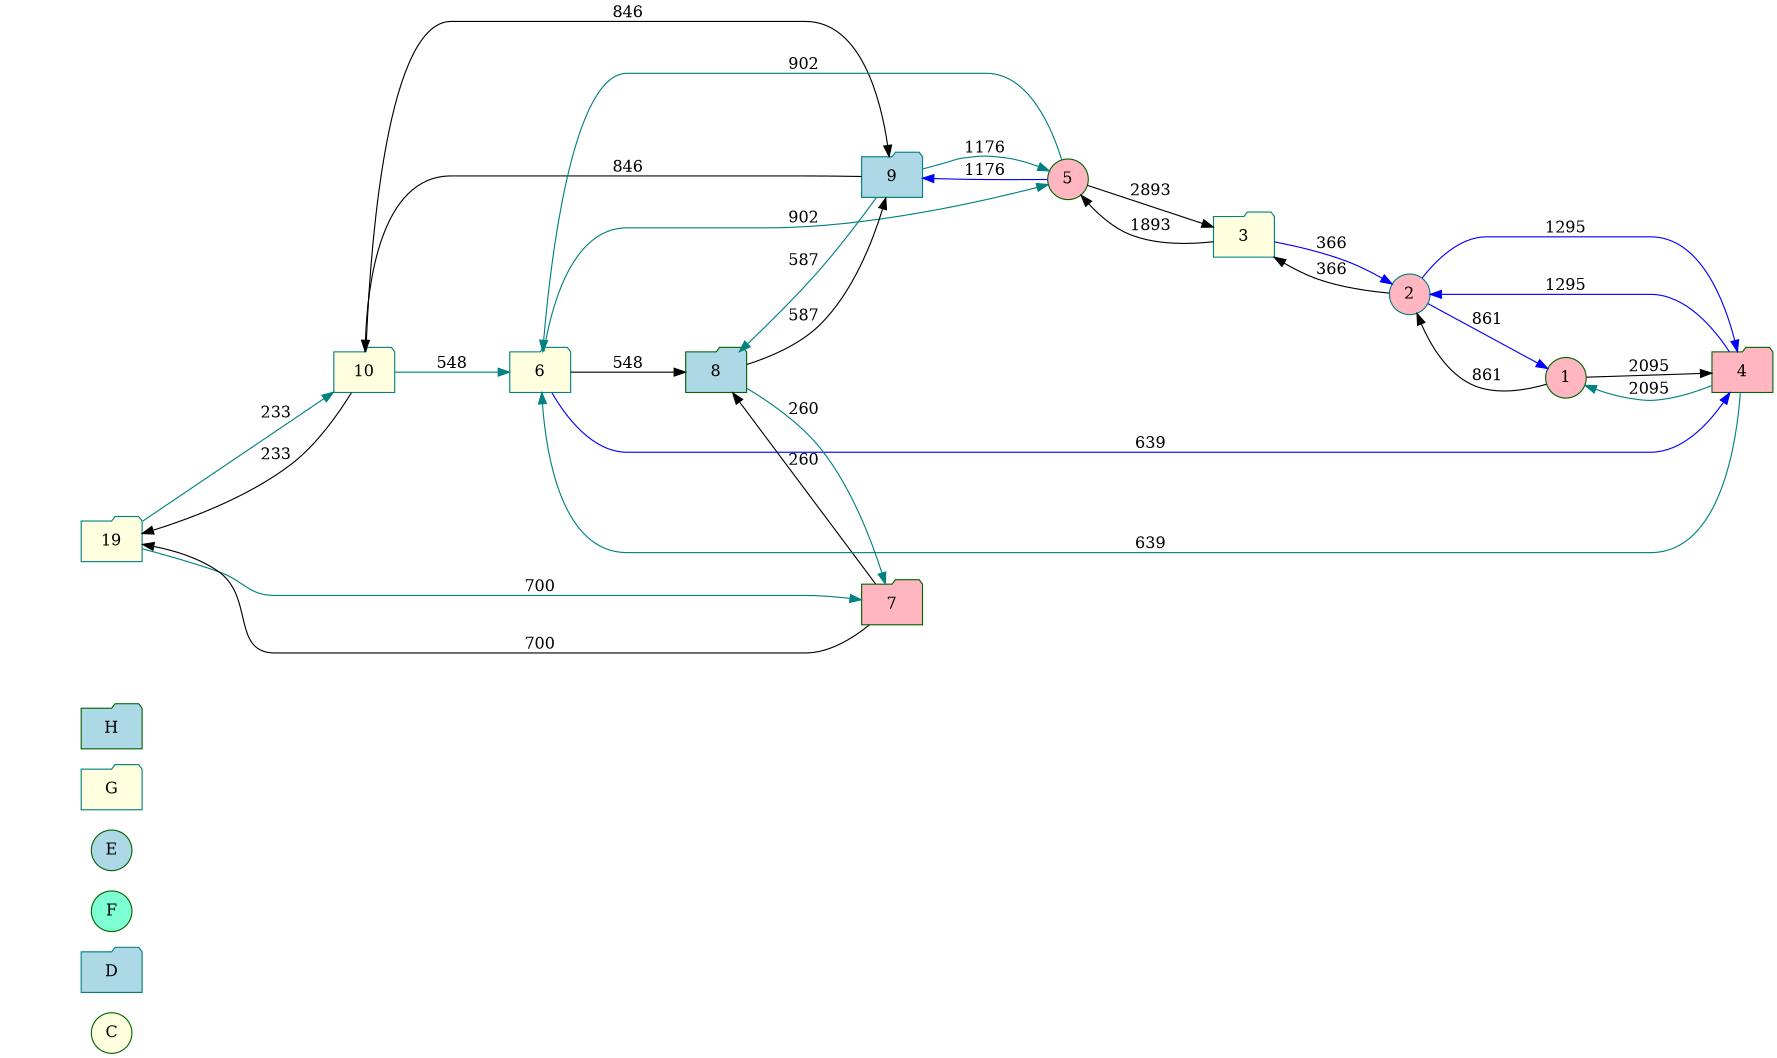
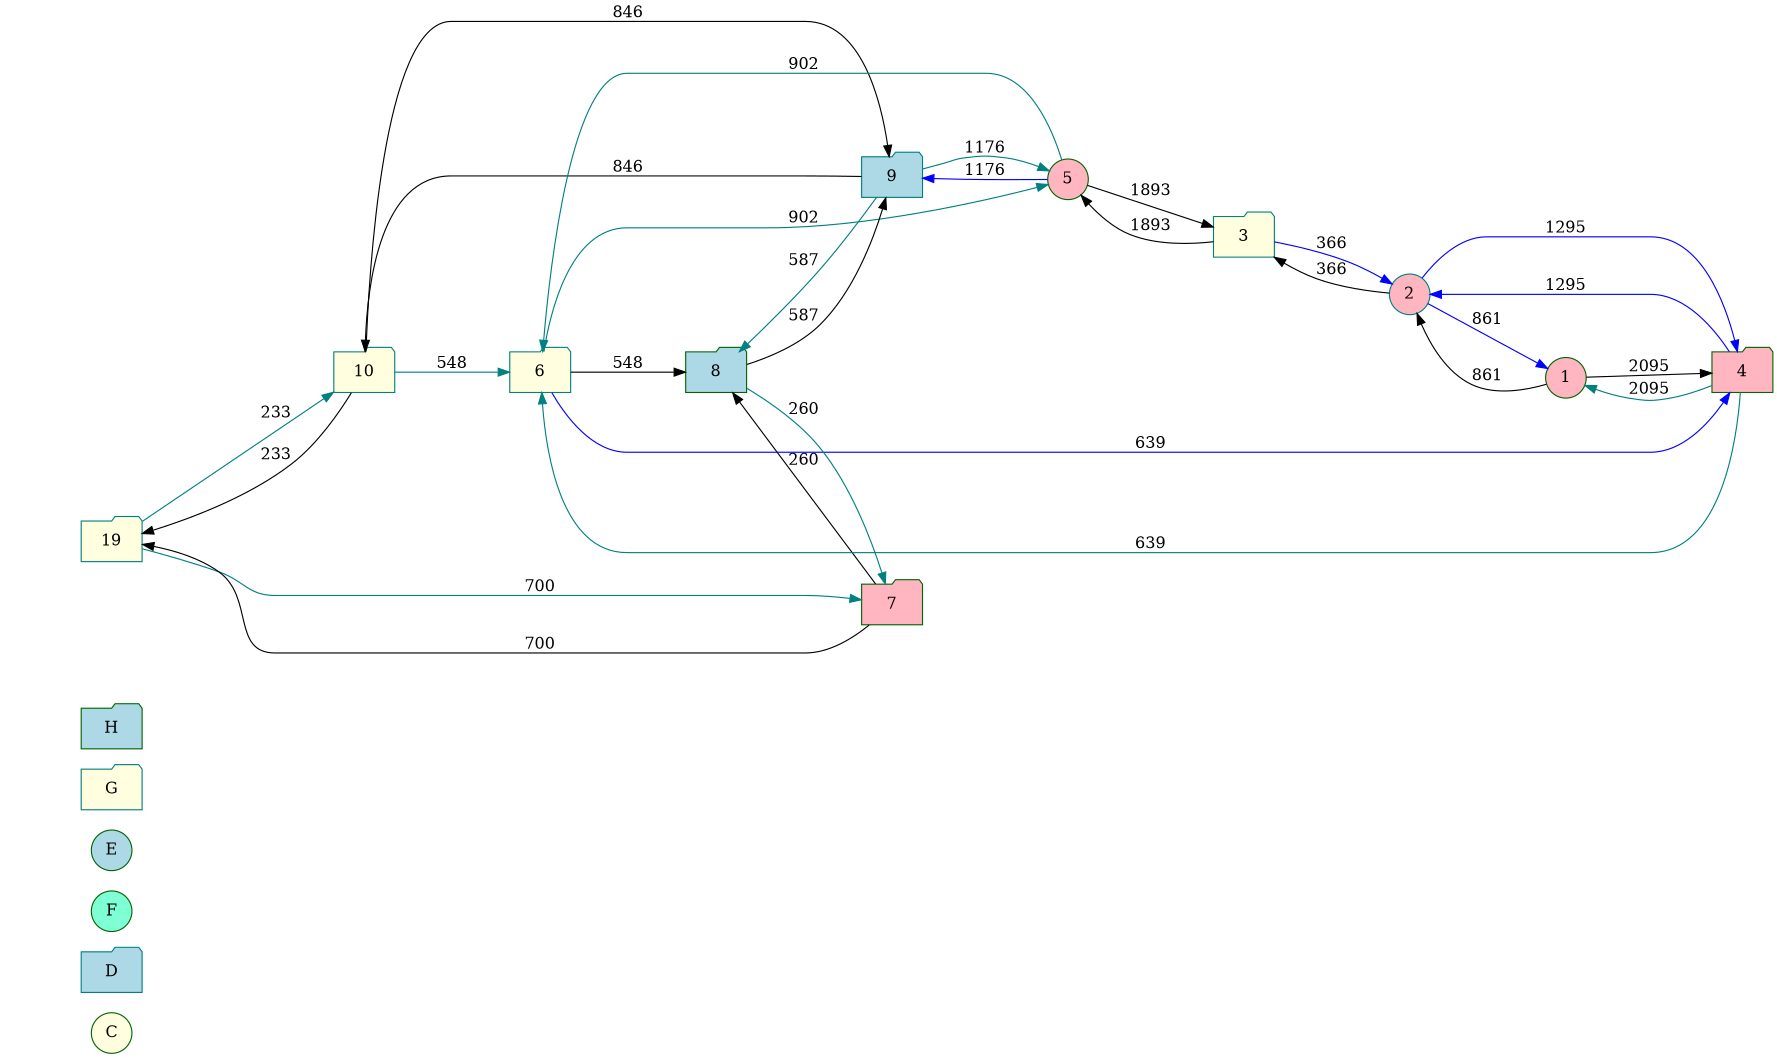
(1151, 191) -> (1151, 191)
